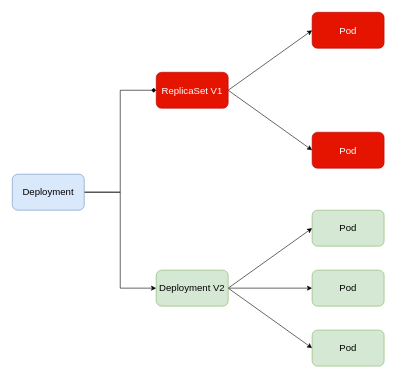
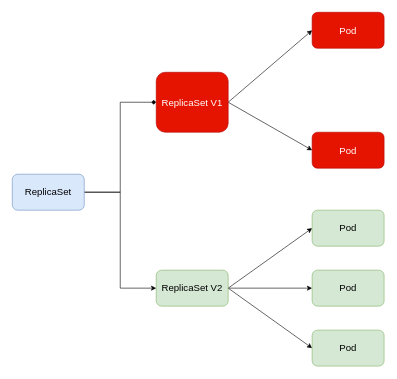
(192, 90) -> (192, 102)
(48, 192) -> (48, 192)
(192, 288) -> (192, 288)
